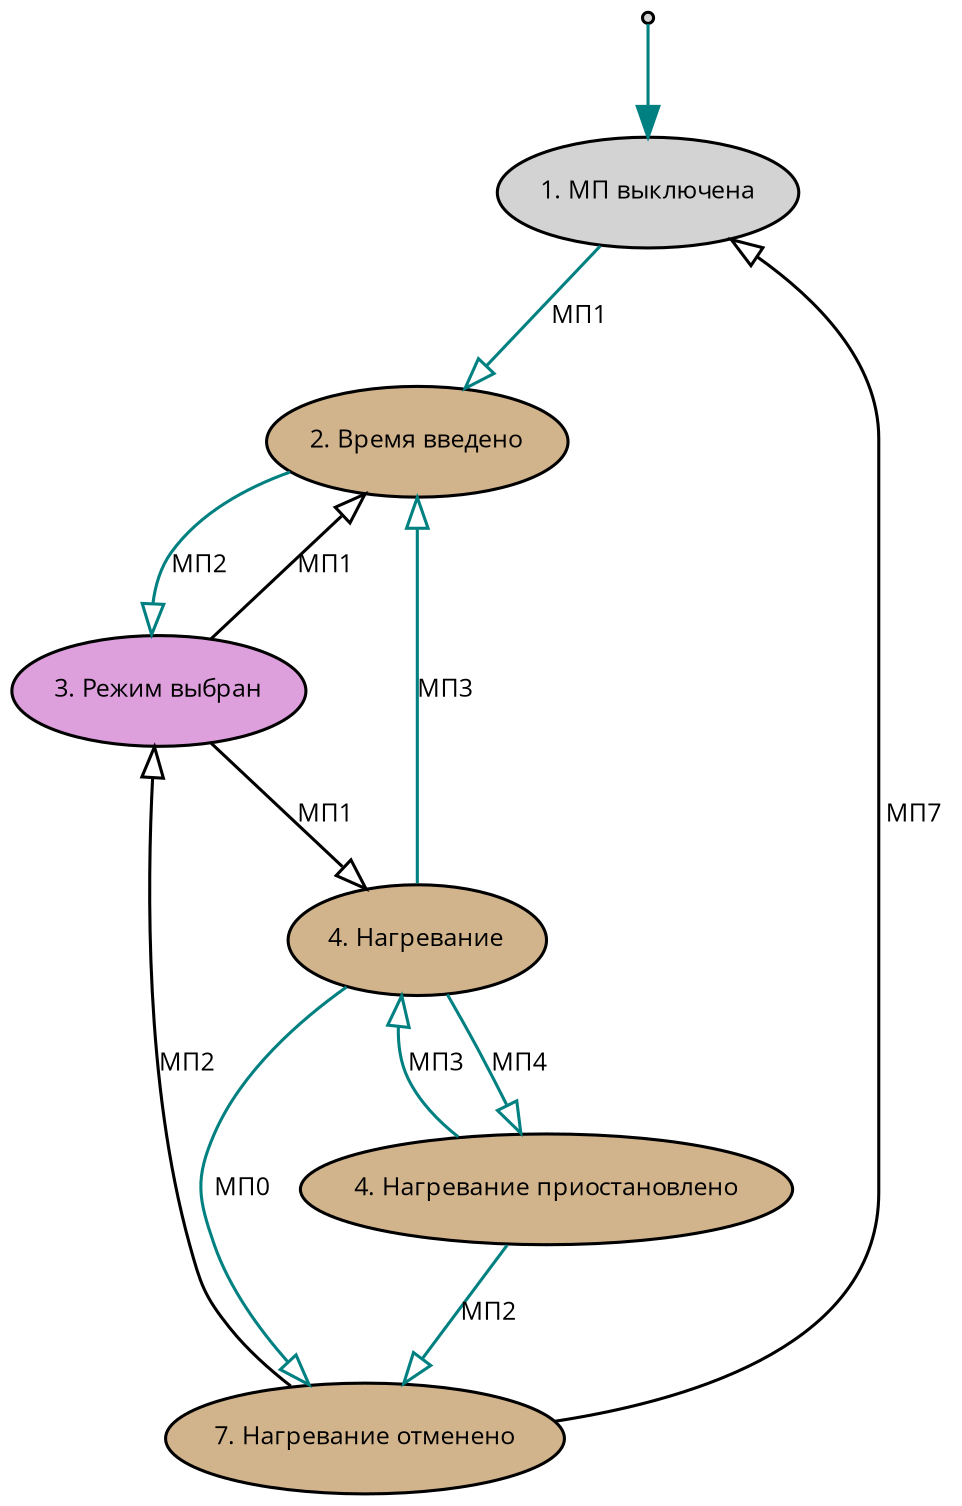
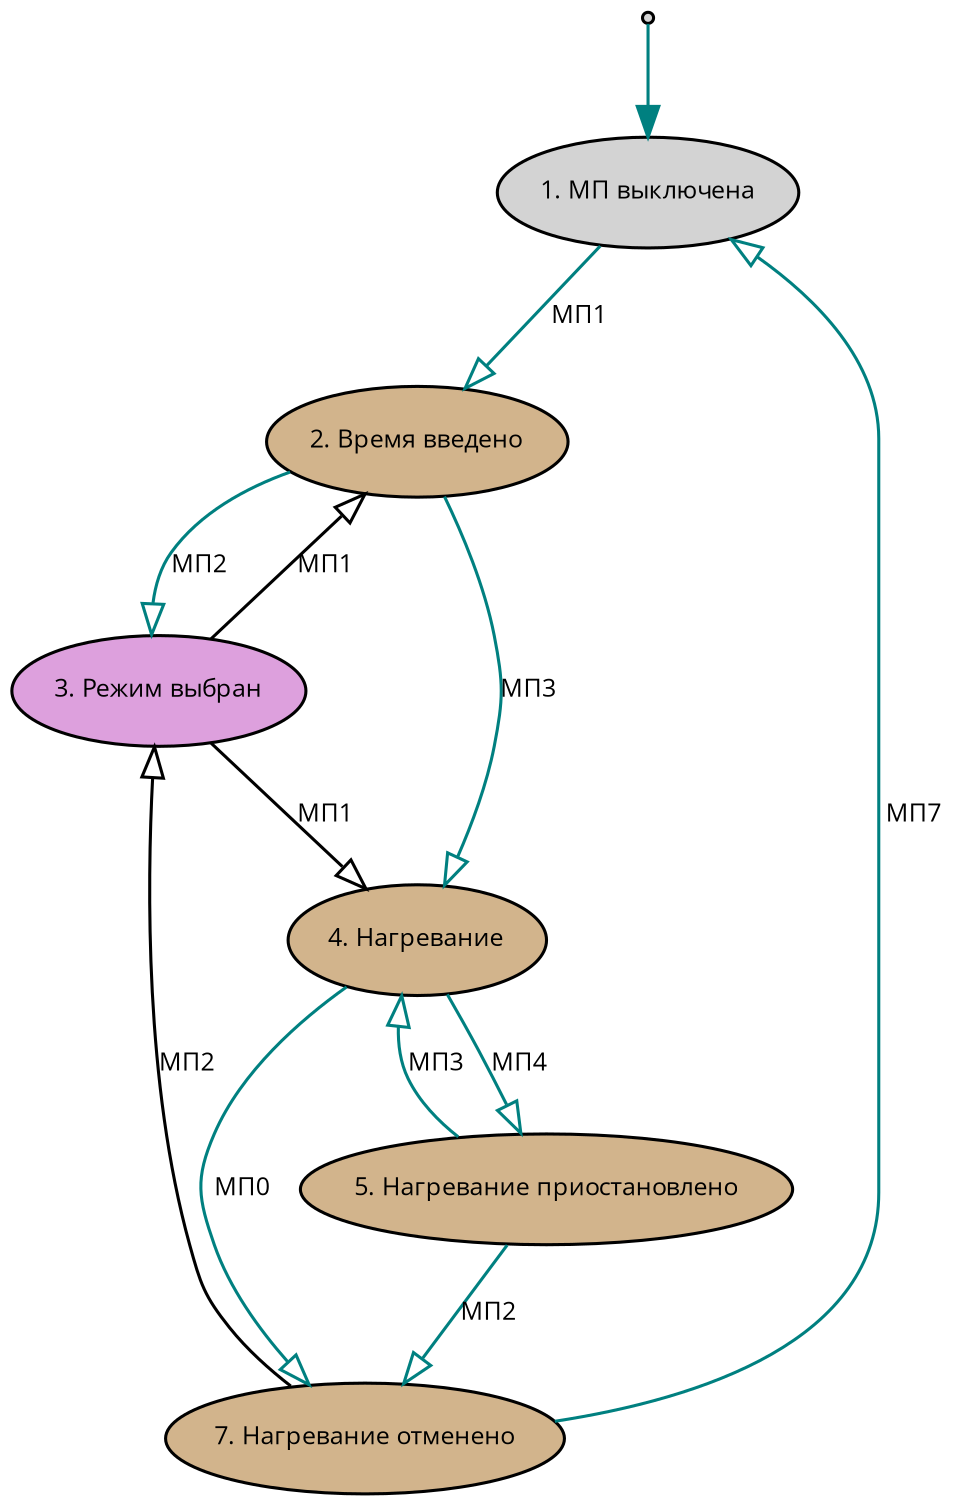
(417, 706) -> (500, 675)
(879, 918) -> (879, 918)
(547, 1189) -> (547, 1189)
